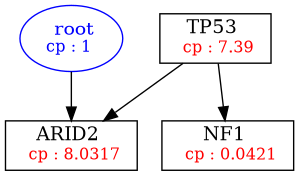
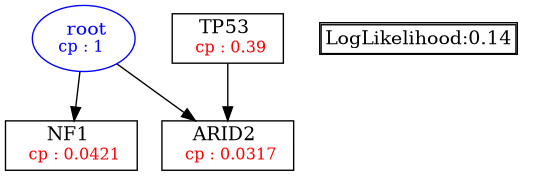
none -> (419, 38)
(219, 48) -> (231, 48)
(221, 85) -> (78, 89)
(75, 155) -> (231, 155)
